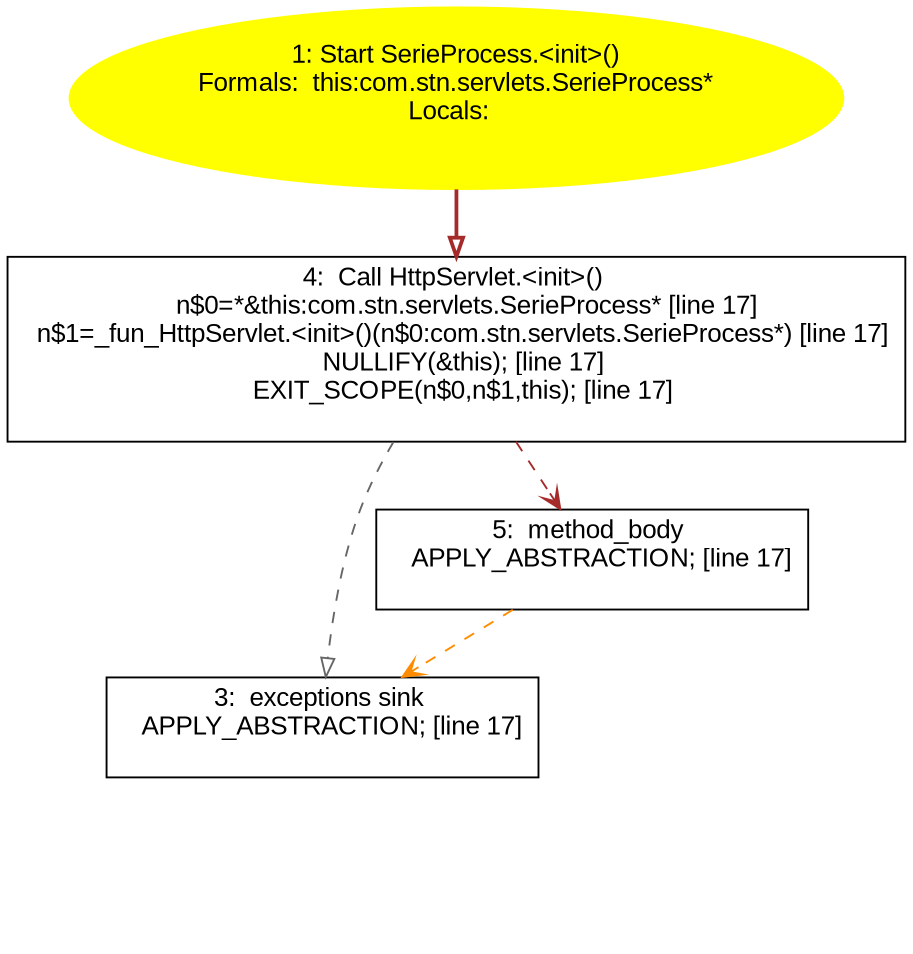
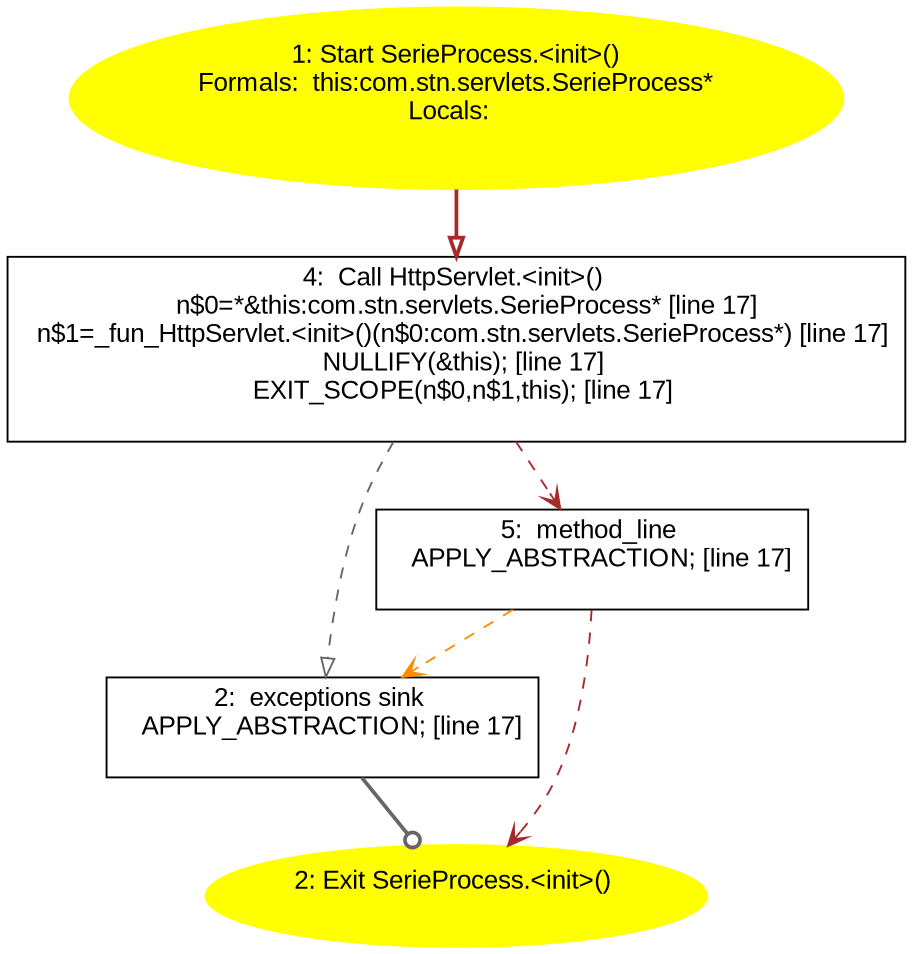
(592, 560) -> (592, 560)
(323, 727) -> (323, 727)
none -> (456, 896)
